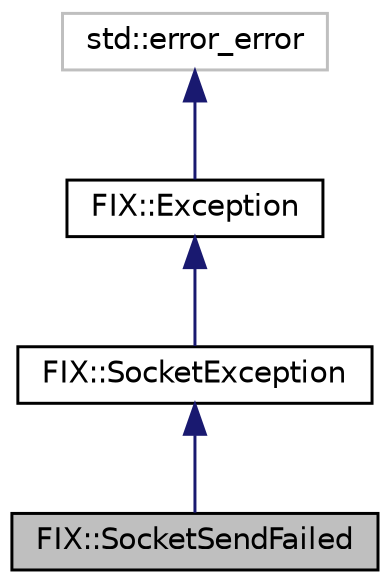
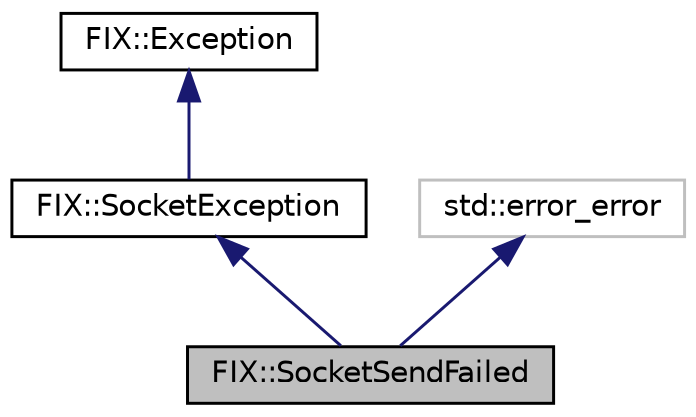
(195, 141) -> (450, 302)
